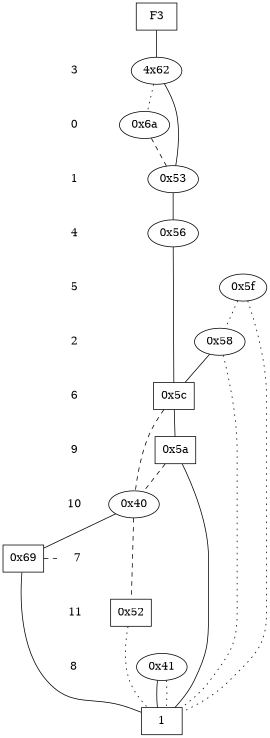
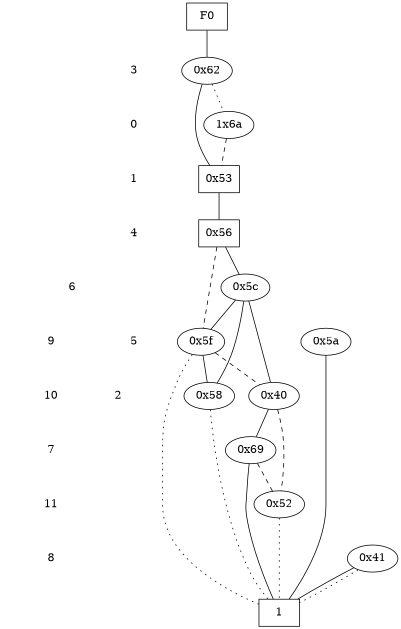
(157, 17) -> (207, 17)
(157, 71) -> (207, 71)
(145, 125) -> (229, 125)
(173, 179) -> (219, 179)
(173, 233) -> (219, 233)
none -> (210, 288)
(232, 315) -> (205, 369)
(174, 396) -> (245, 288)
(175, 423) -> (223, 315)
(144, 448) -> (260, 342)
(175, 450) -> (326, 342)
(154, 478) -> (237, 369)
(23, 559) -> (251, 450)
(50, 559) -> (265, 477)
(131, 613) -> (279, 504)
